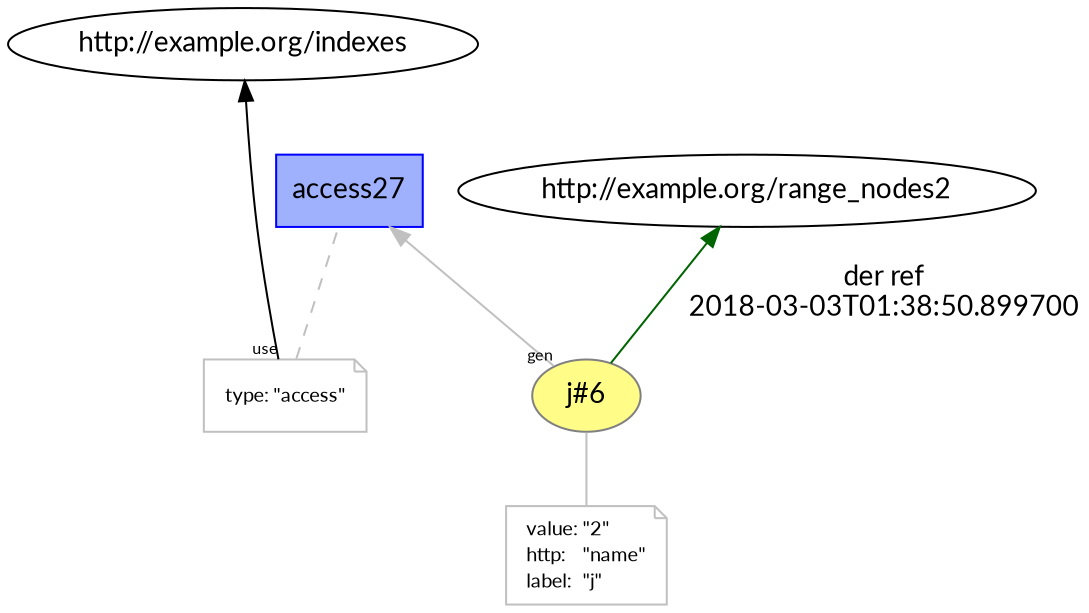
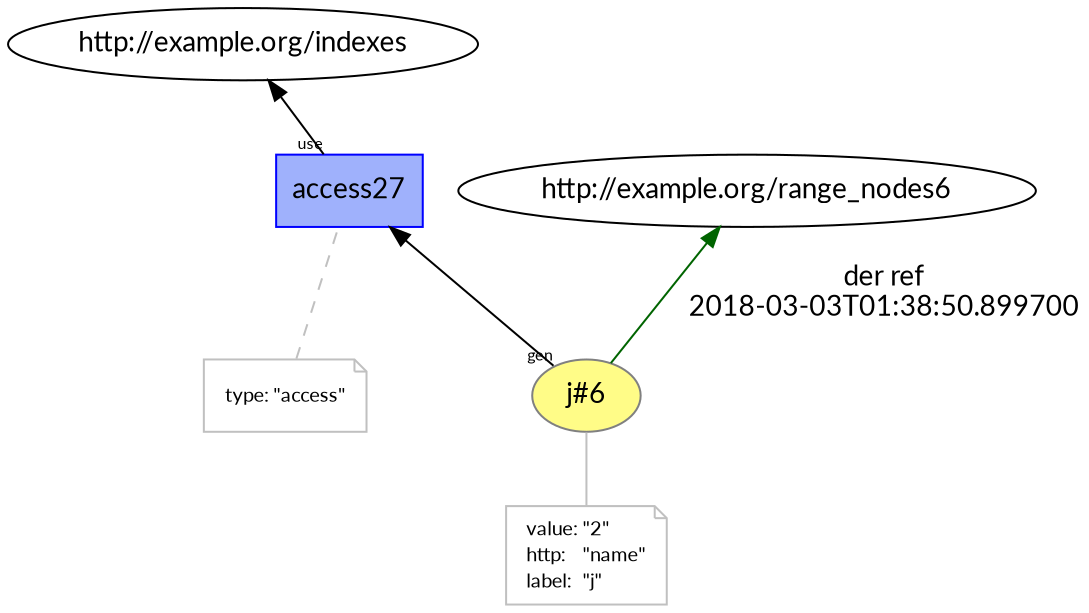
(747, 191) -> (747, 191)
(258, 231) -> (302, 126)
(480, 303) -> (480, 303)
